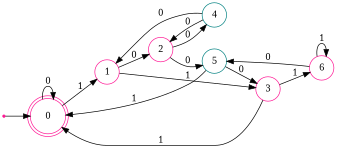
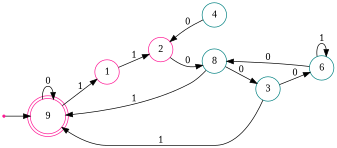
(156, 25) -> none
(189, 41) -> none
(134, 55) -> (134, 55)
(214, 61) -> (214, 61)
(322, 68) -> (322, 68)
(295, 73) -> (295, 73)
(184, 80) -> none
(268, 89) -> (268, 89)
(48, 116) -> (48, 116)
